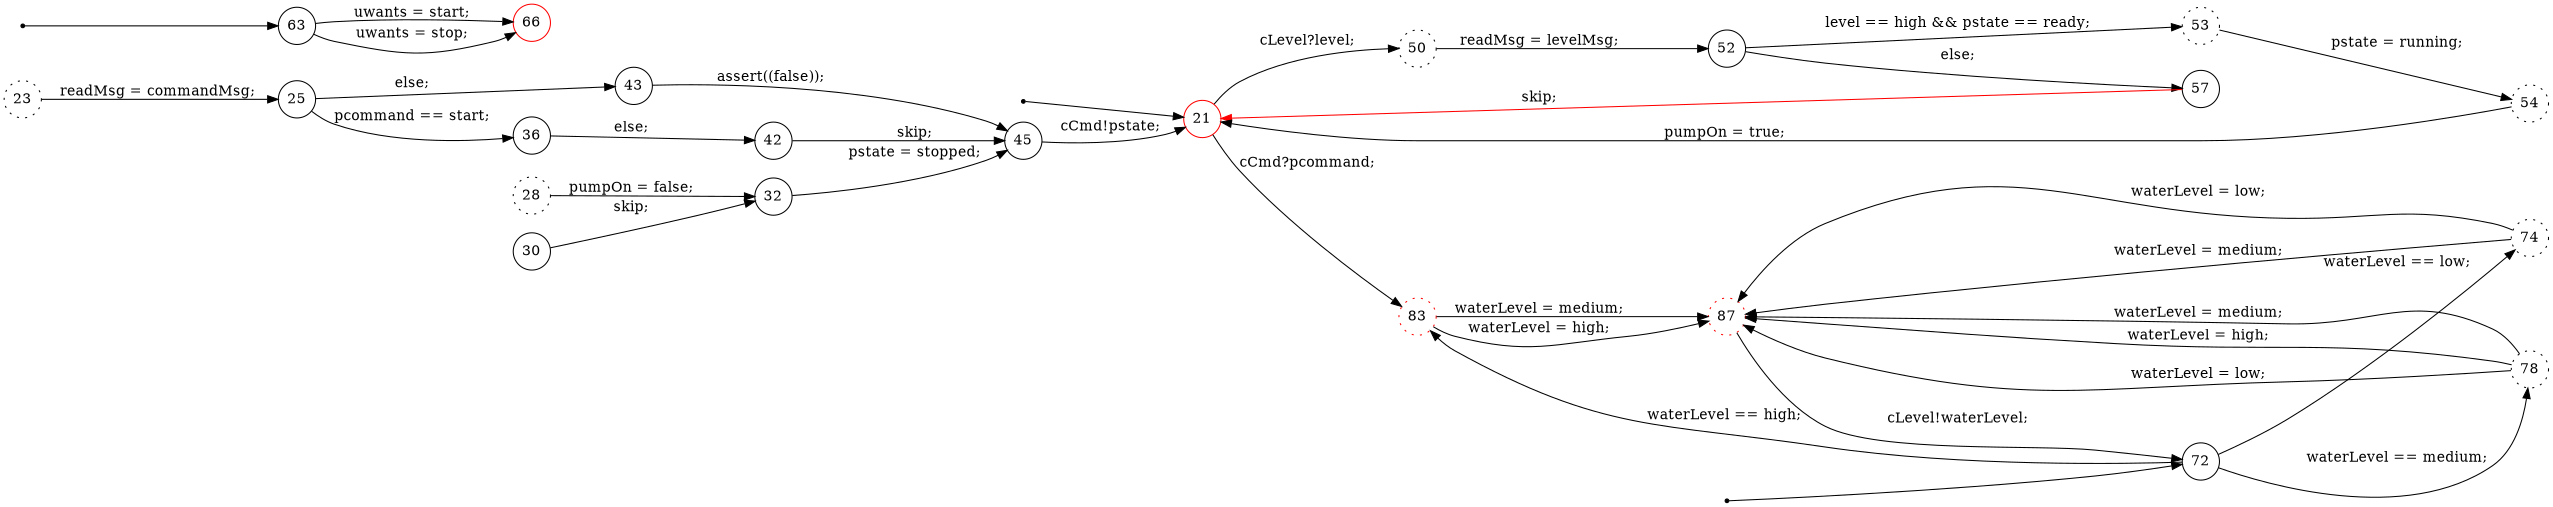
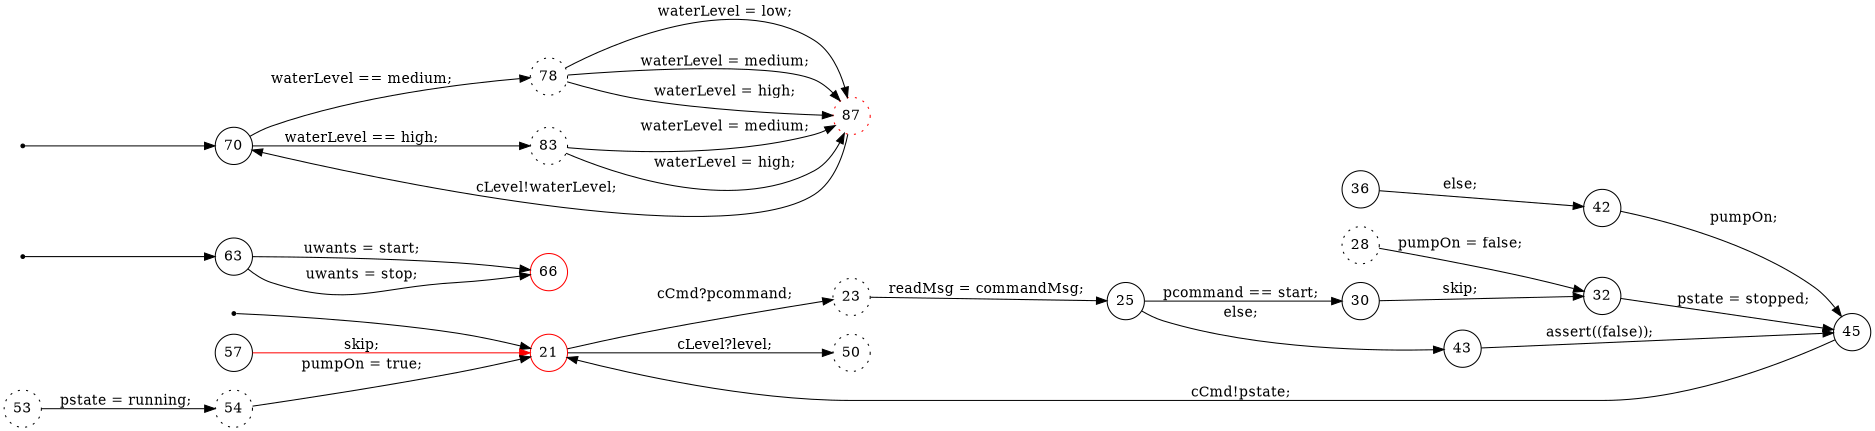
(1727, 49) -> none
(917, 133) -> (1746, 218)
(405, 138) -> (1238, 301)
(1296, 225) -> (695, 323)
(2530, 238) -> none
(1418, 317) -> (549, 146)
(2201, 461) -> (234, 146)
